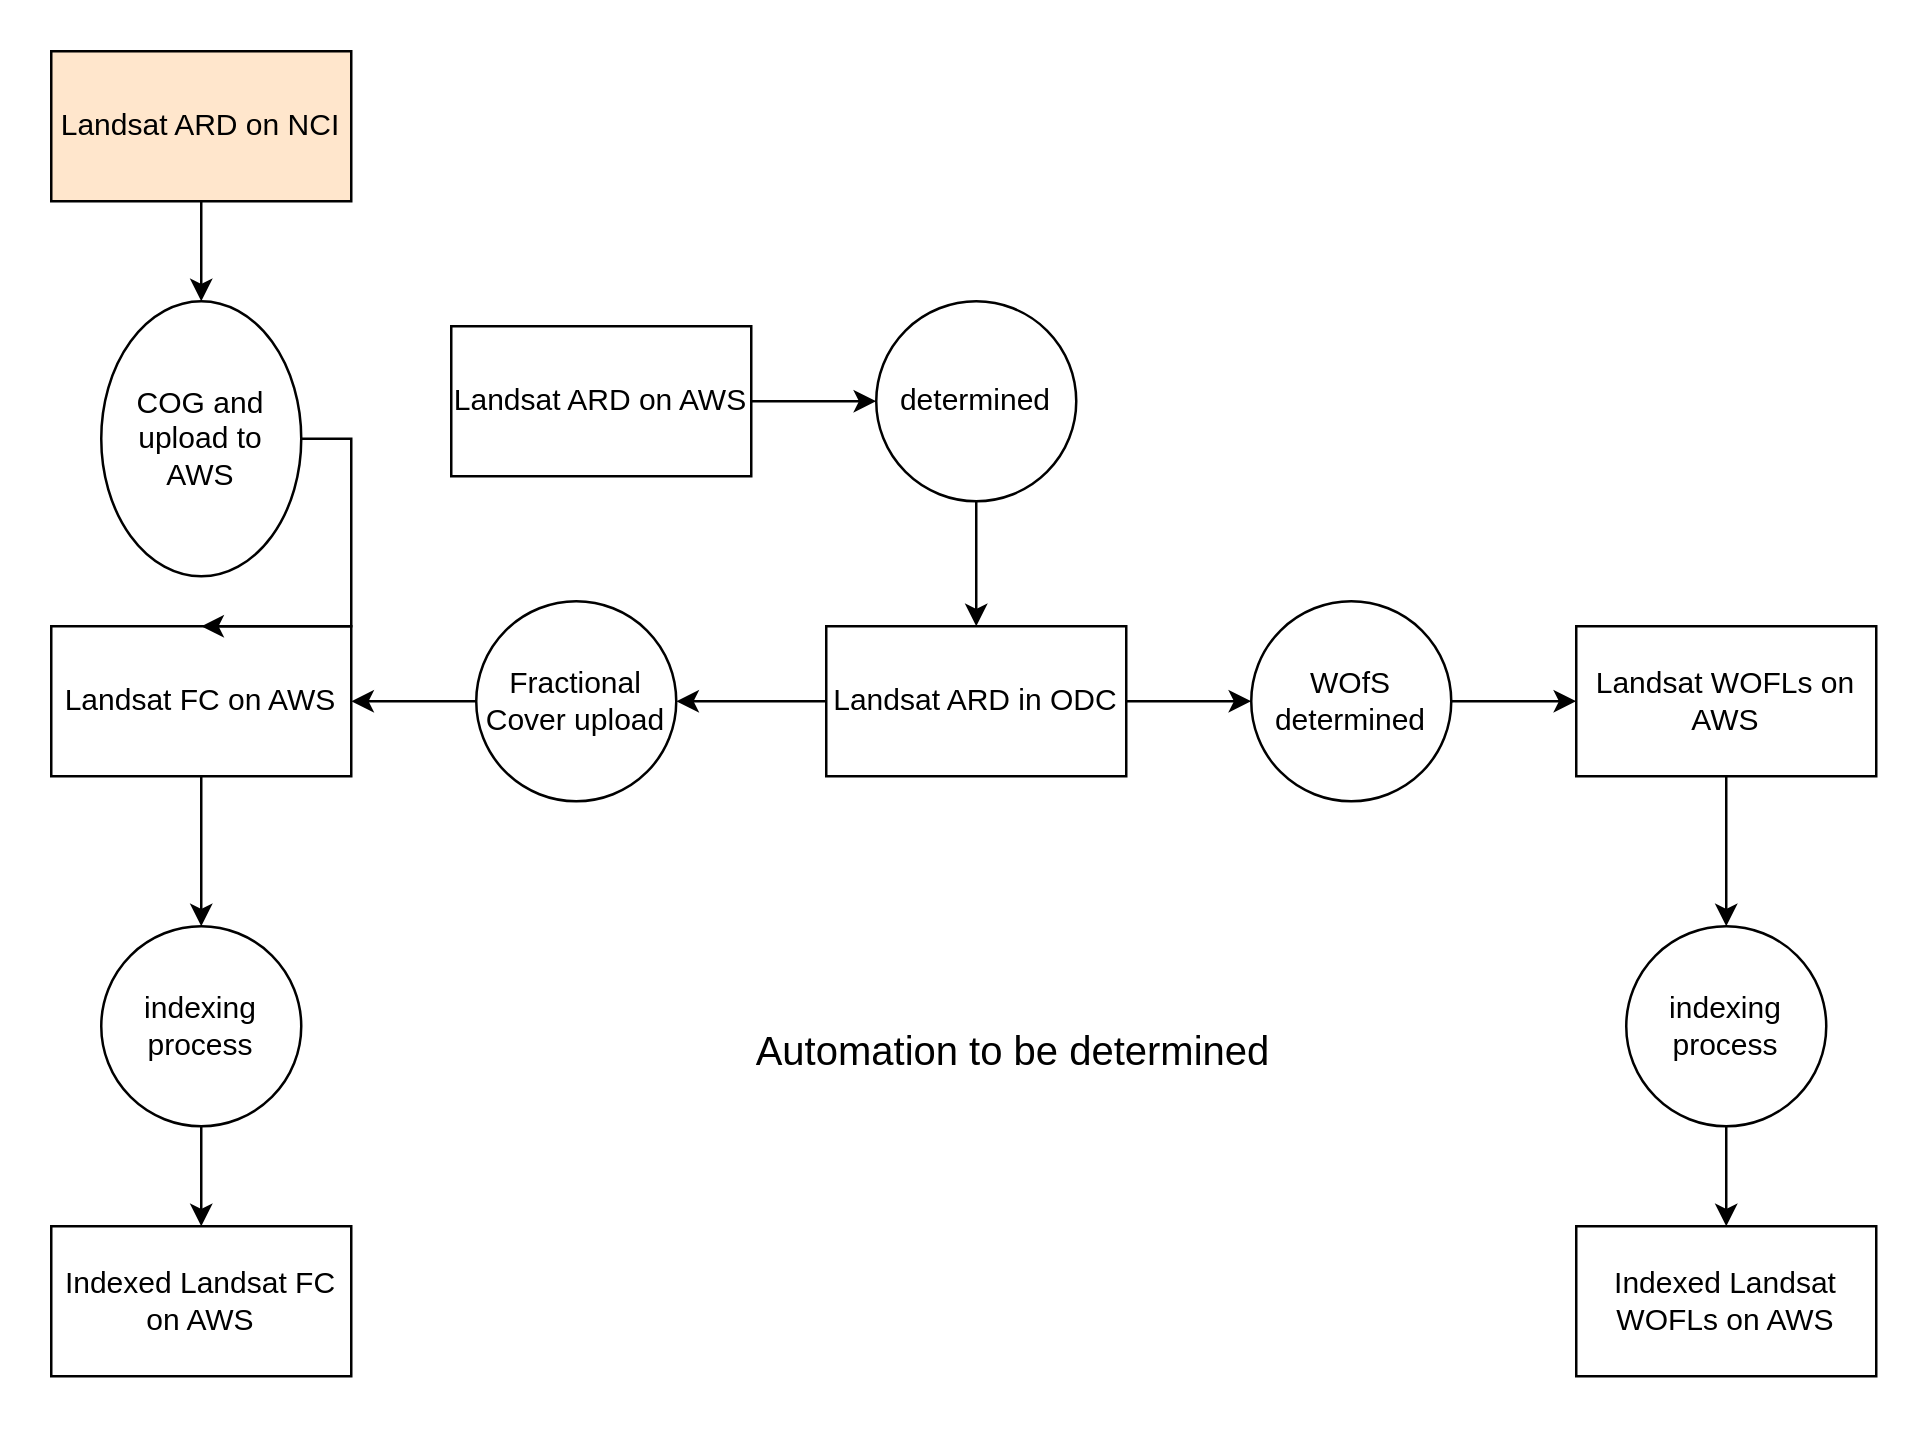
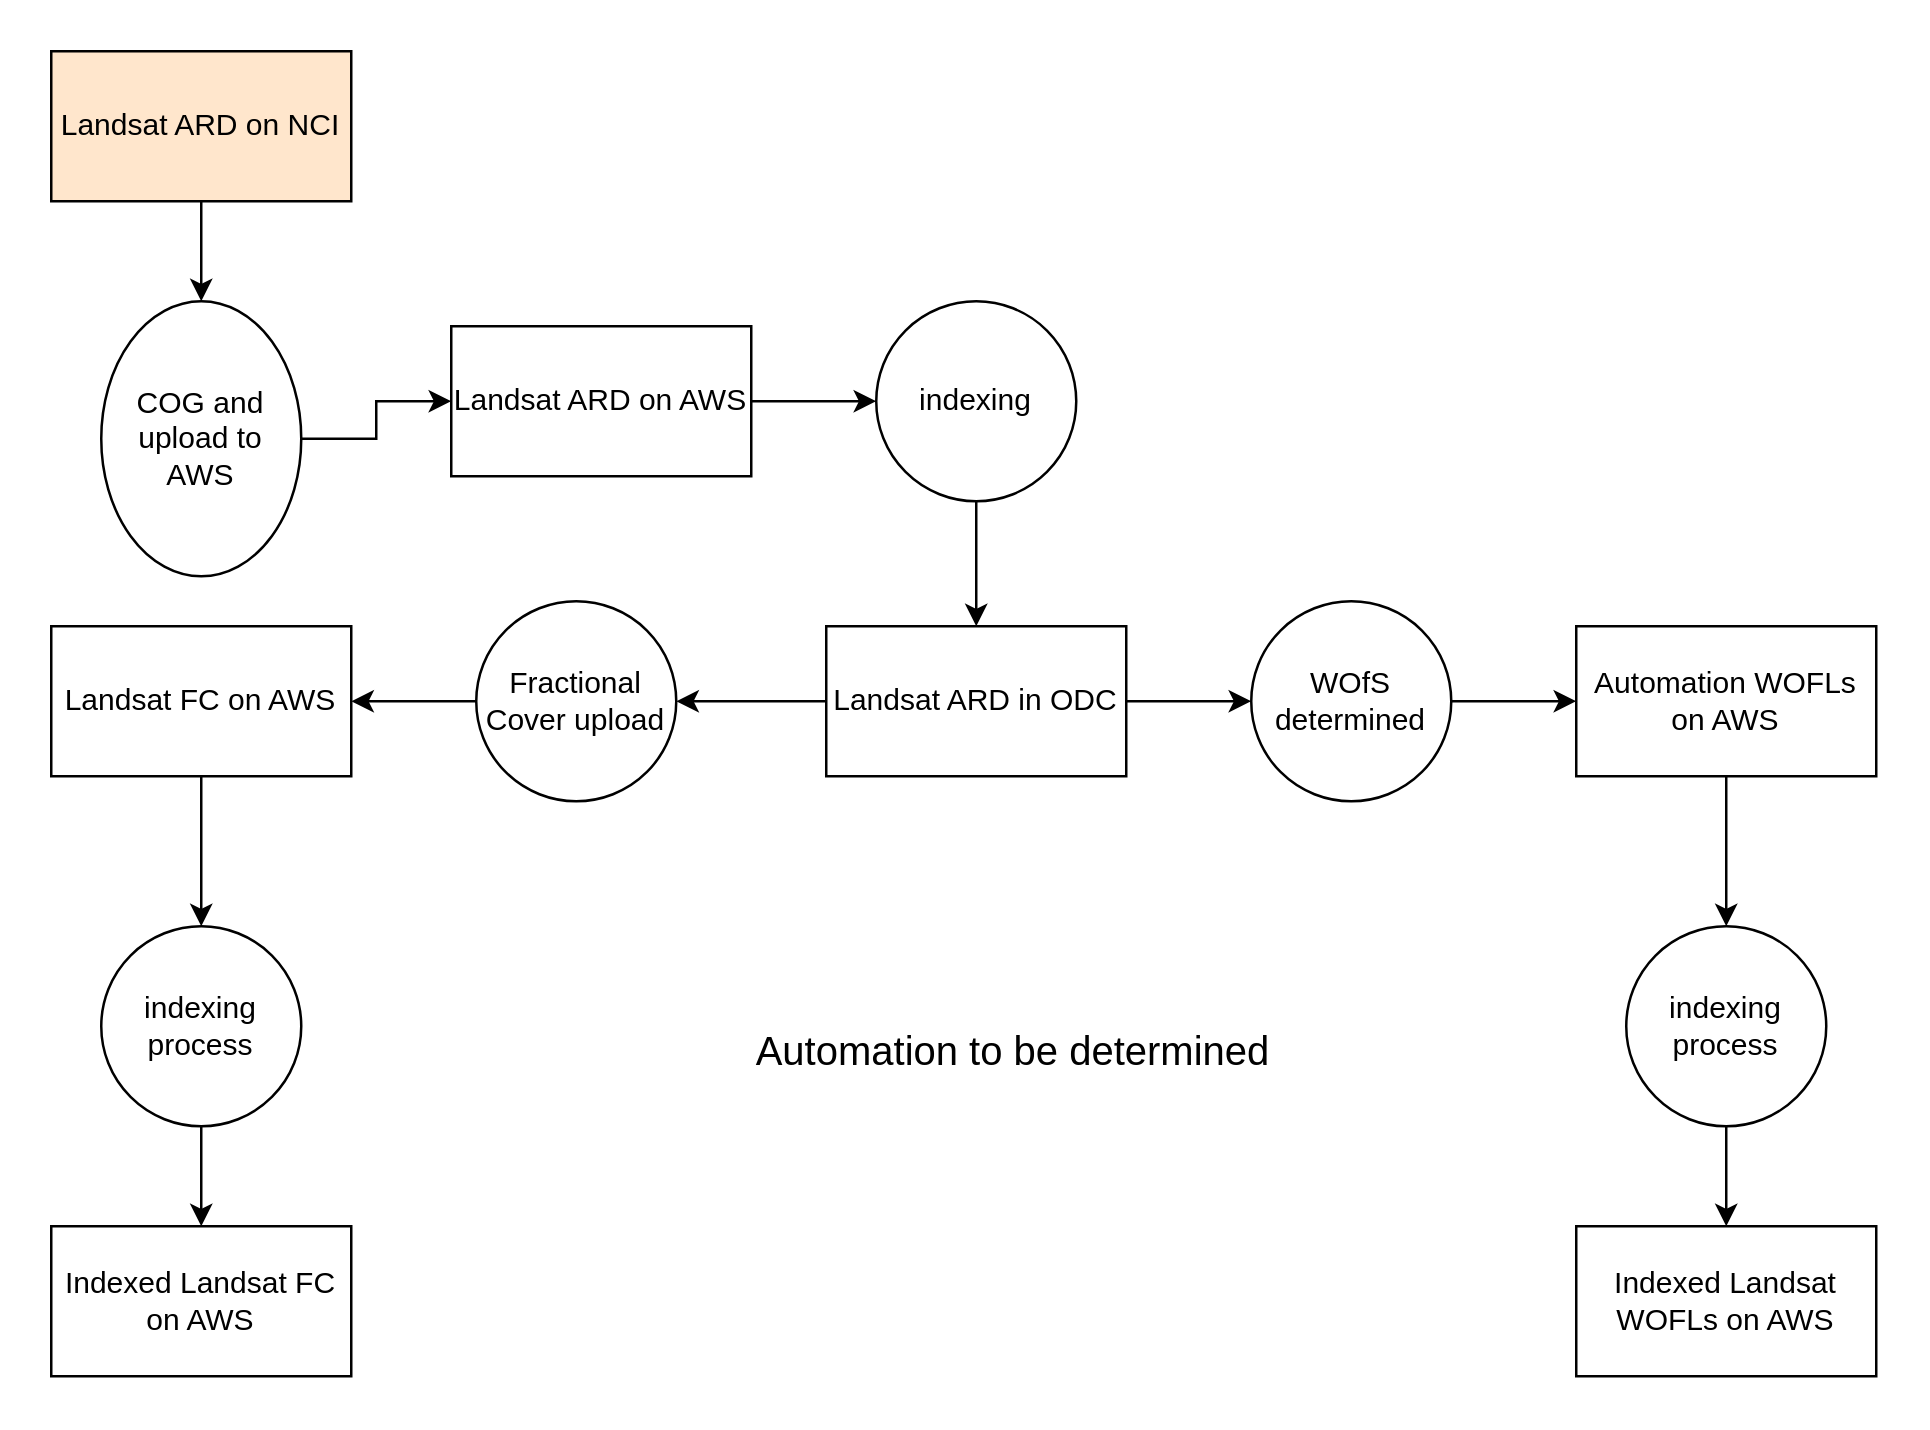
(976, 401) -> (976, 401)
(351, 532) -> (376, 404)
(1726, 701) -> (1726, 701)
